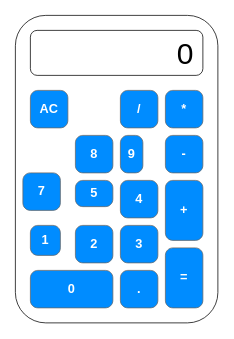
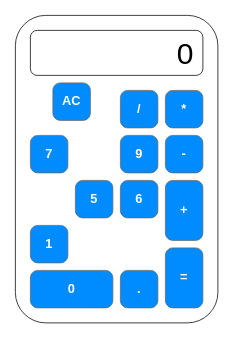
(49, 109) -> (72, 102)
(94, 154) -> none
(132, 154) -> (139, 154)
(42, 192) -> (49, 154)
(94, 194) -> (94, 199)
(139, 199) -> (139, 199)
(45, 240) -> (49, 244)
(94, 244) -> none
(139, 244) -> none
